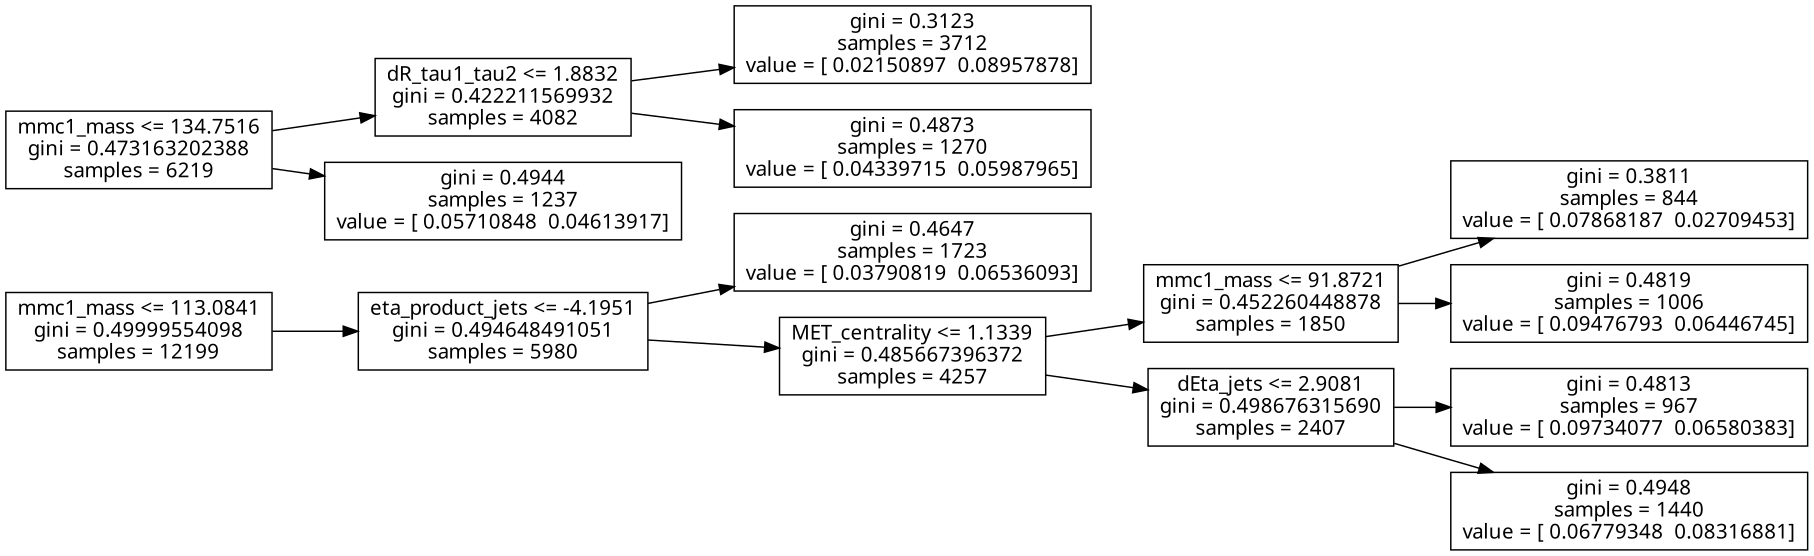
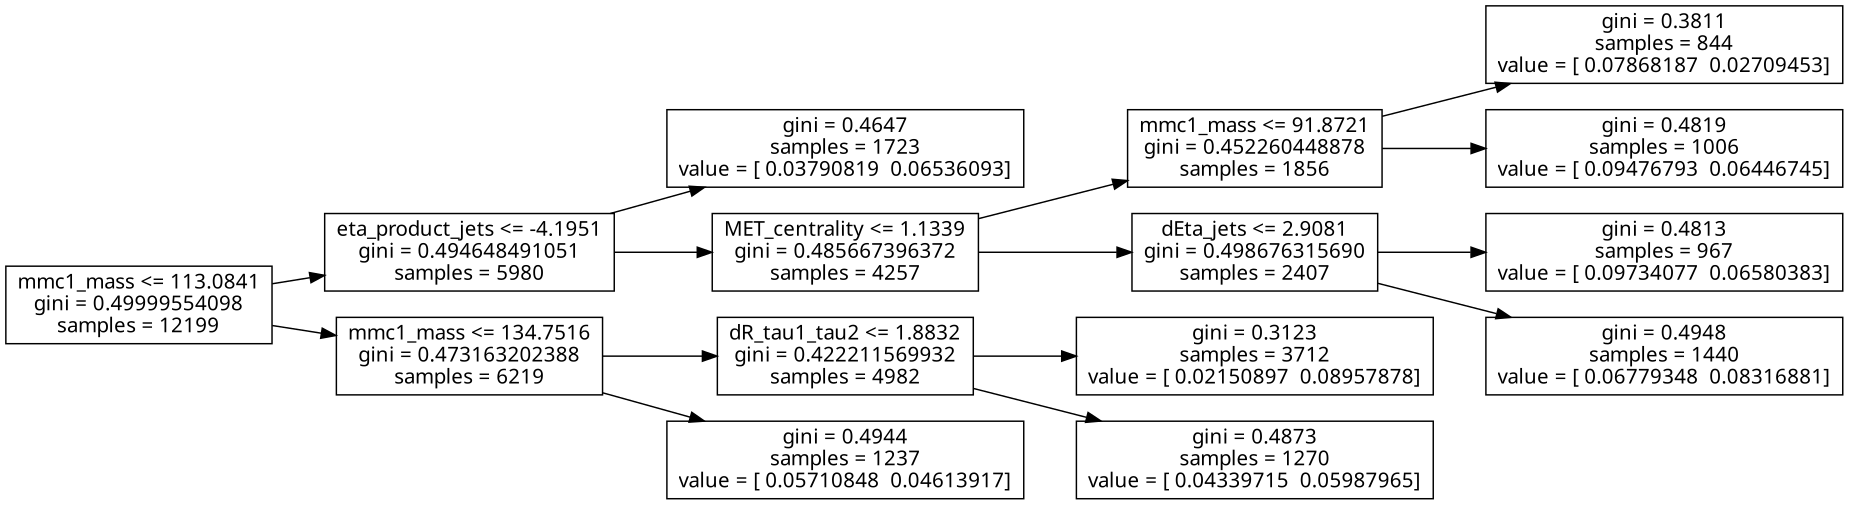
(503, 97) -> (845, 356)
(1271, 303) -> (1255, 148)
none -> (297, 329)
